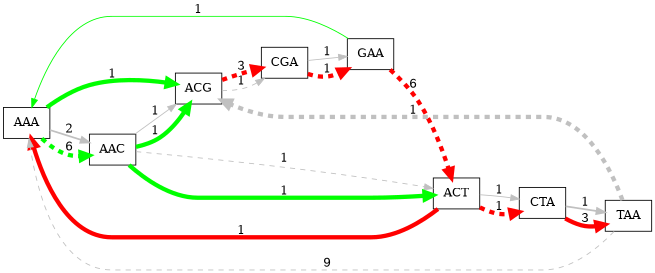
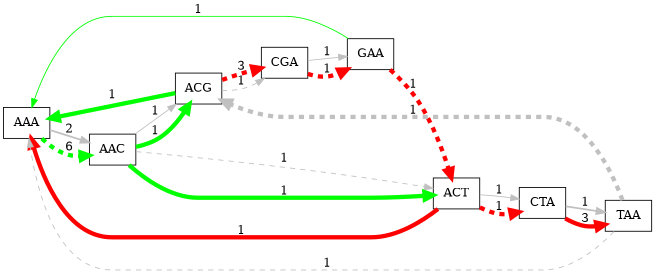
(104, 82) -> (117, 105)
(414, 85) -> (414, 85)
(328, 264) -> (328, 264)
